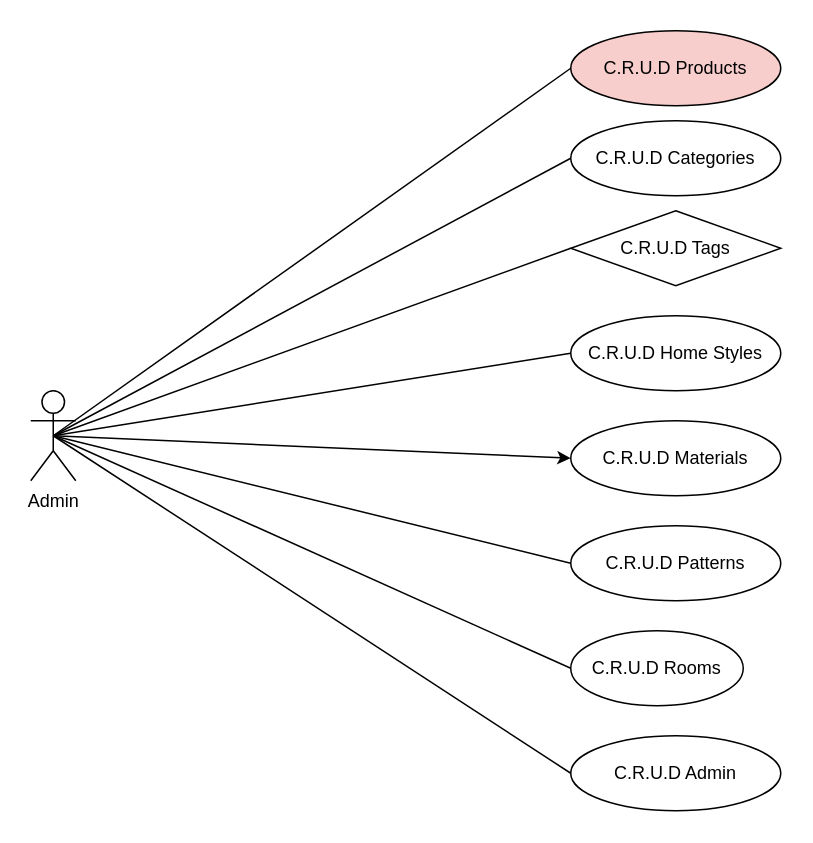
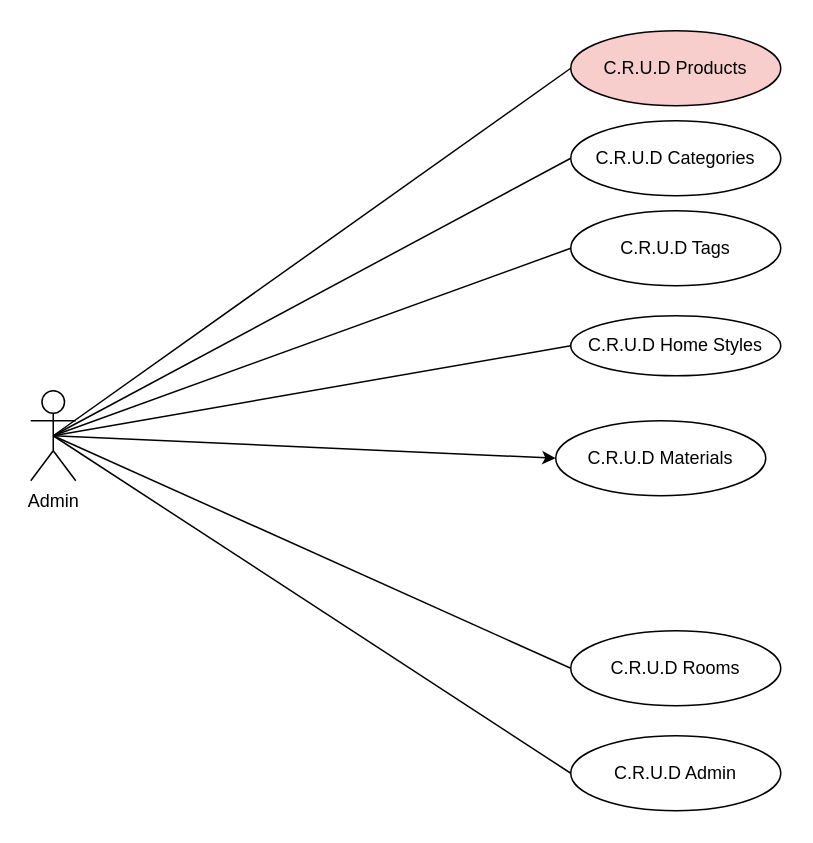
(676, 248) -> (676, 248)
(676, 353) -> (676, 346)
(676, 458) -> (661, 458)
(318, 501) -> none
(676, 563) -> none
(657, 668) -> (676, 668)
